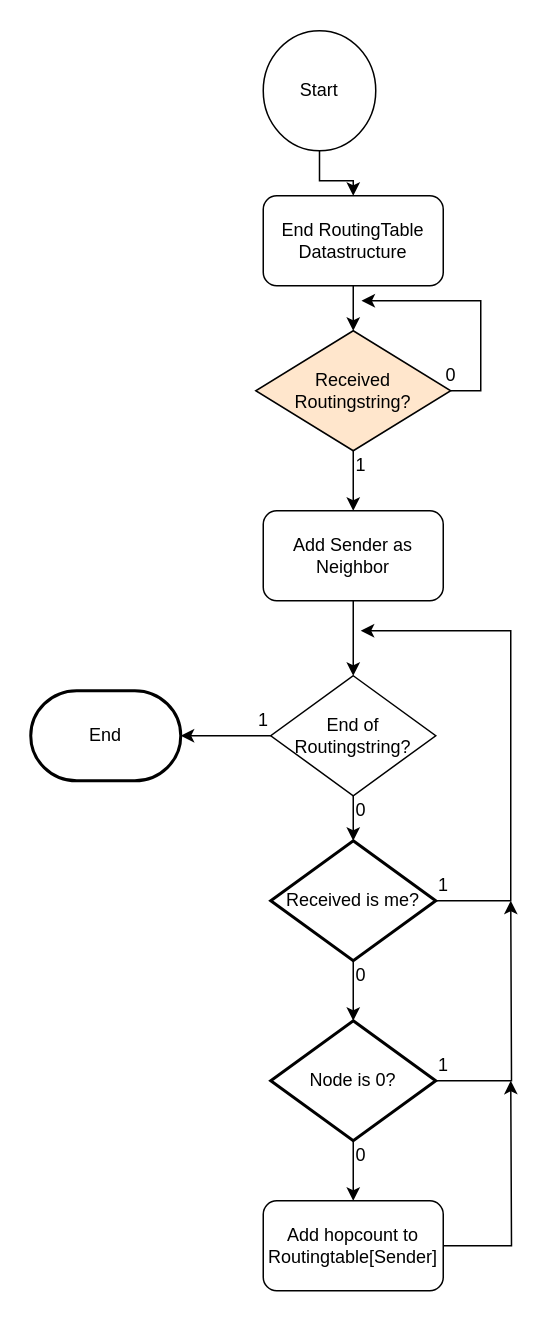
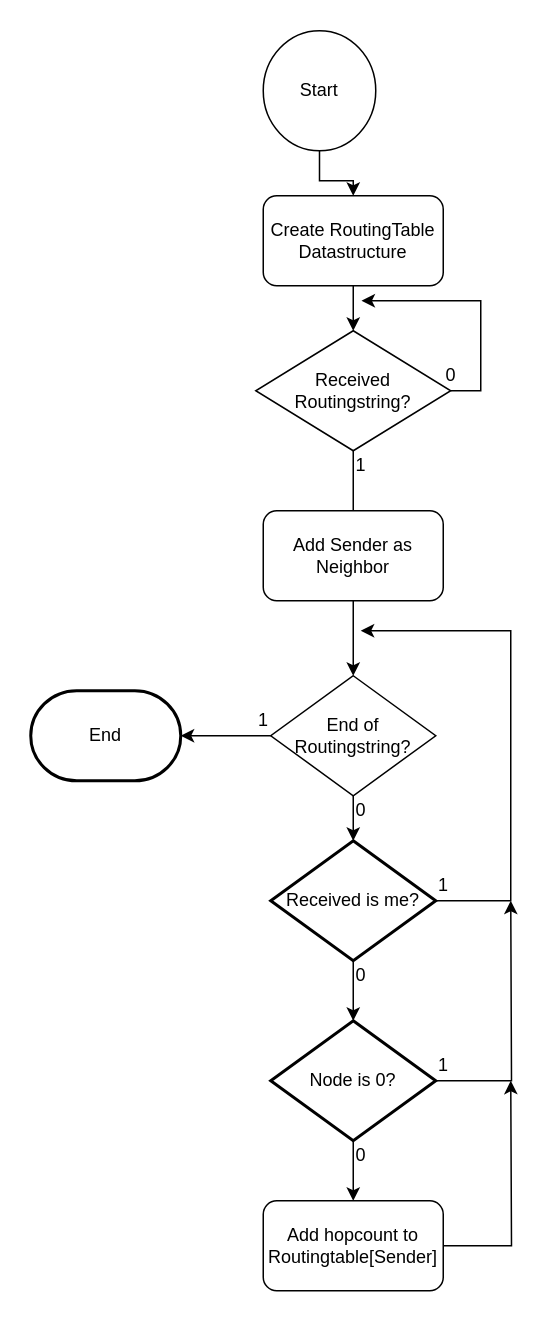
(353, 241) -> (353, 241)
(353, 391) -> (353, 391)
(353, 499) -> (353, 503)
